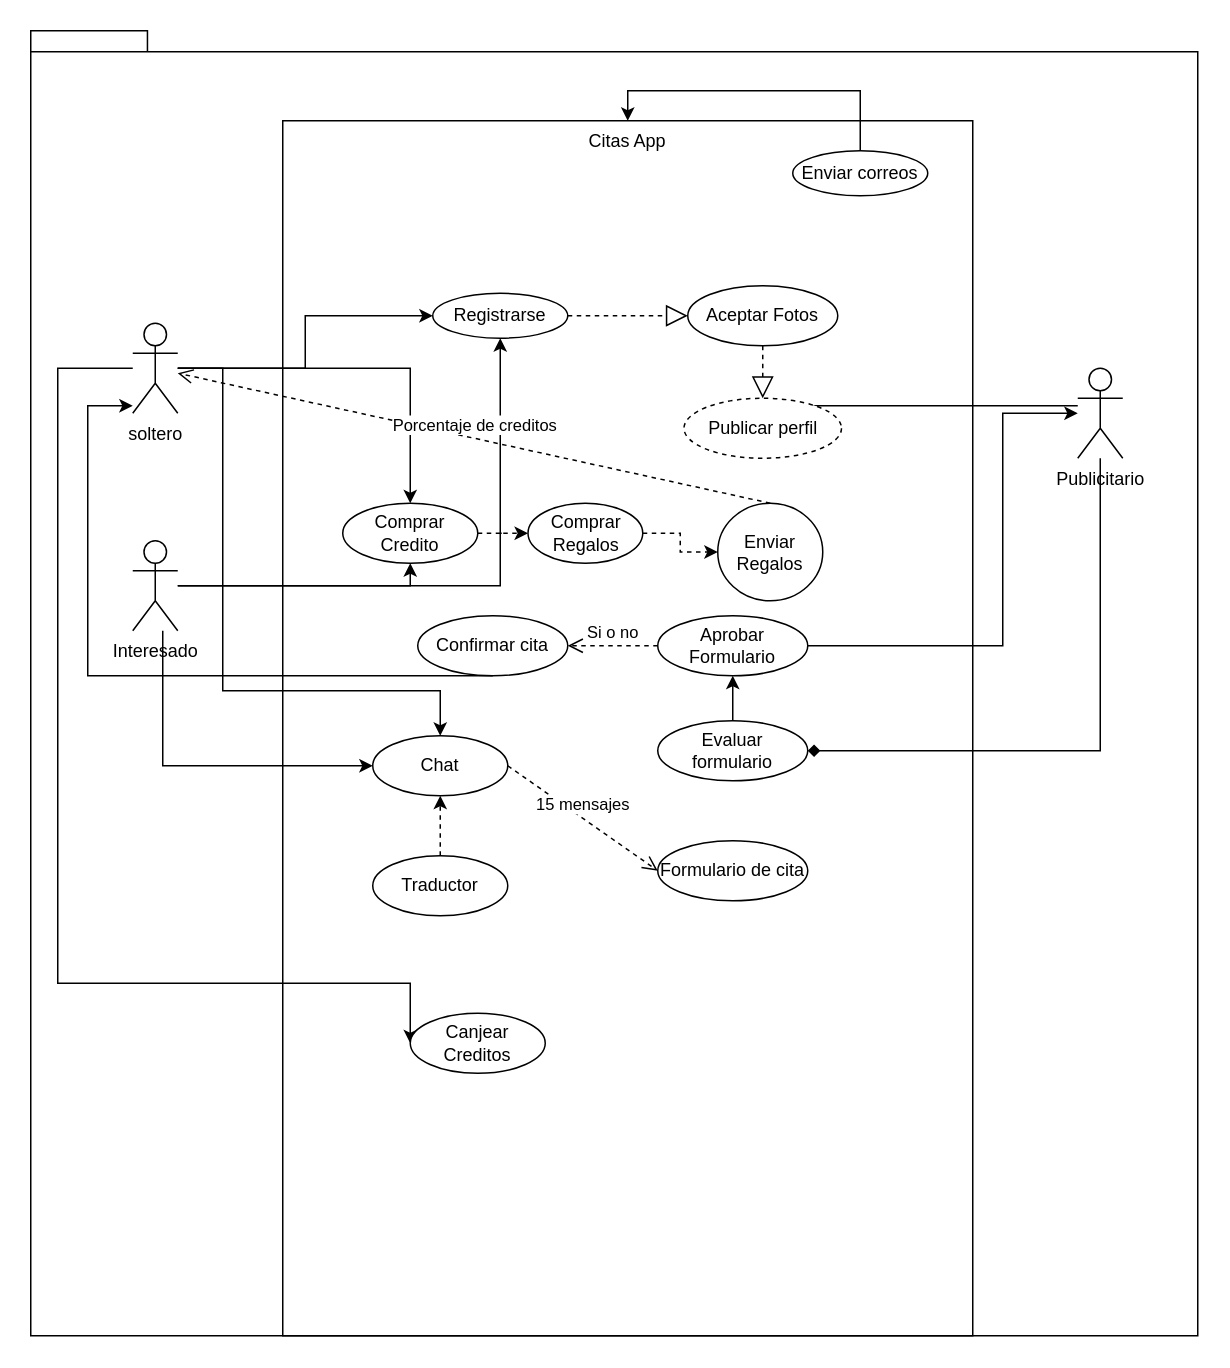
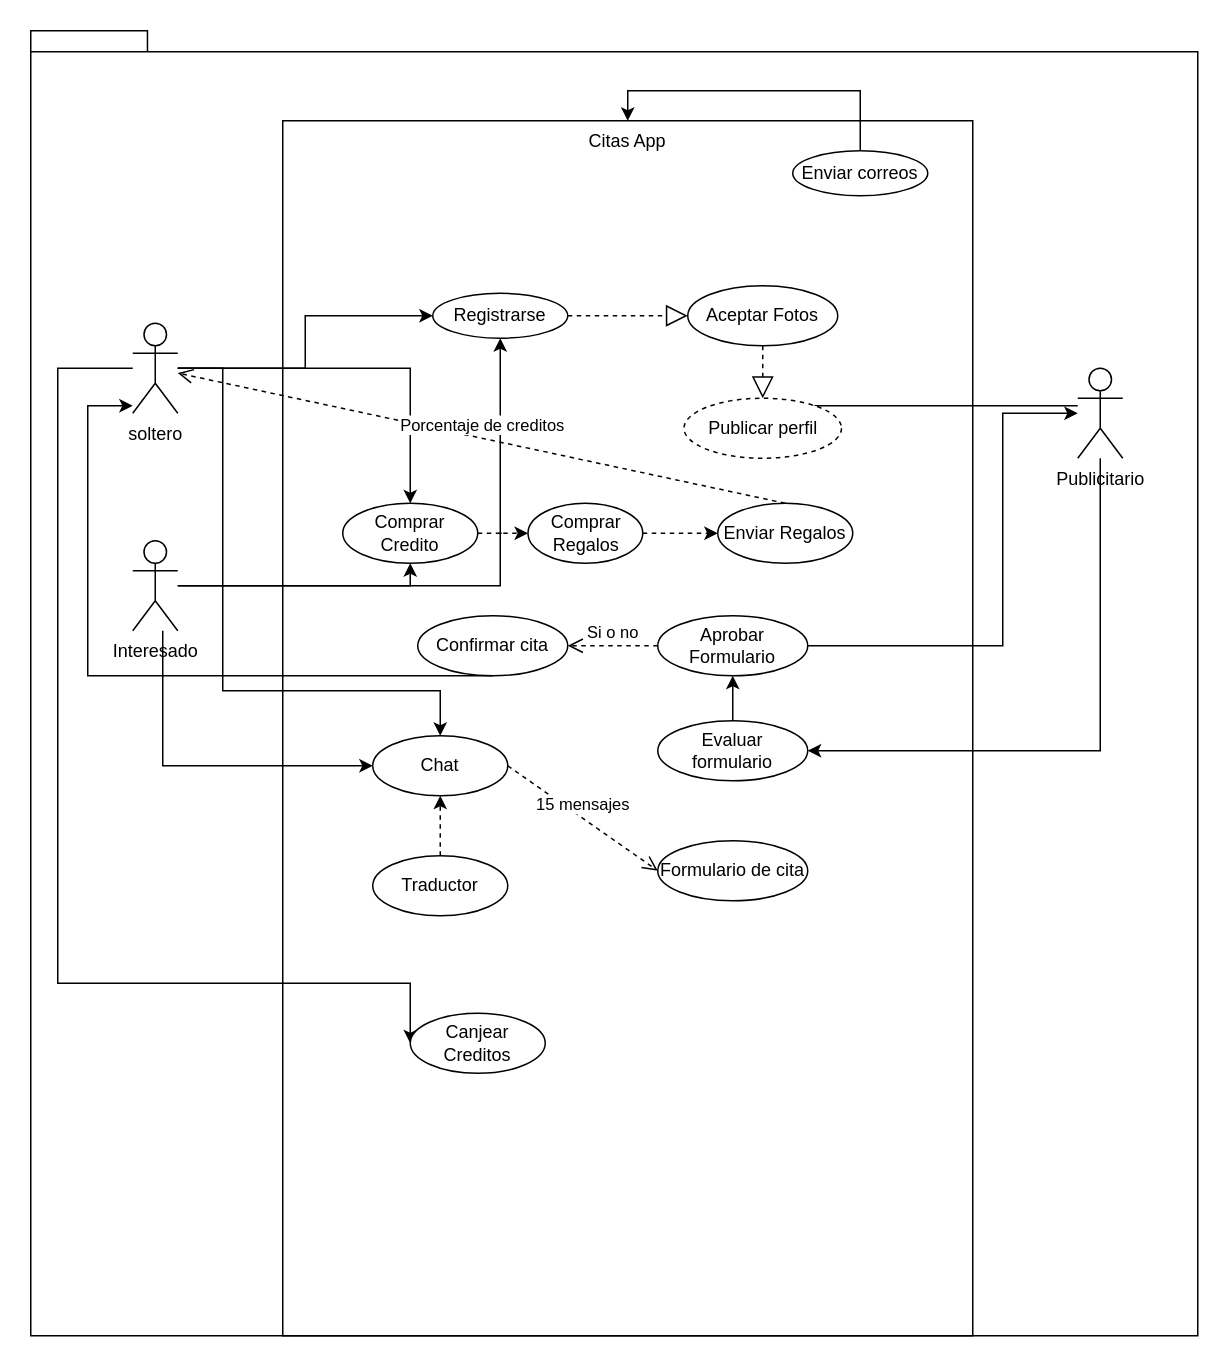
(770, 552) -> (785, 533)
(820, 751) -> (819, 751)
